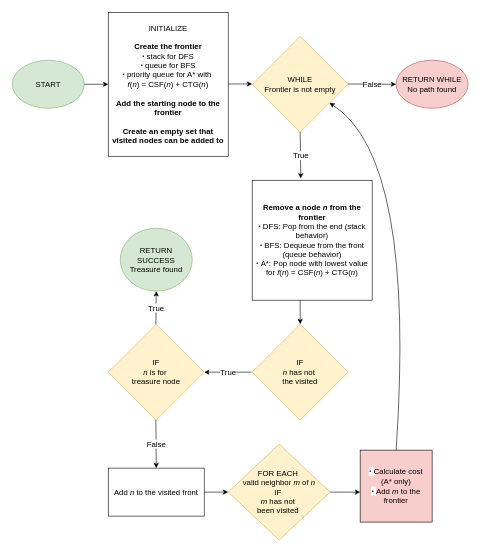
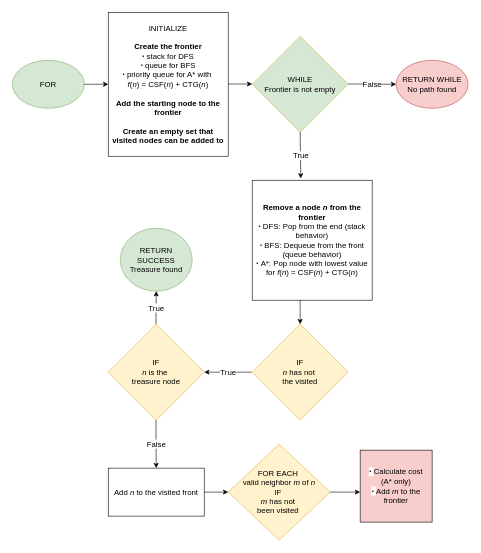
(48, 84) -> (48, 84)
(300, 84) -> (300, 84)
(385, 194) -> none
(156, 372) -> (156, 372)
